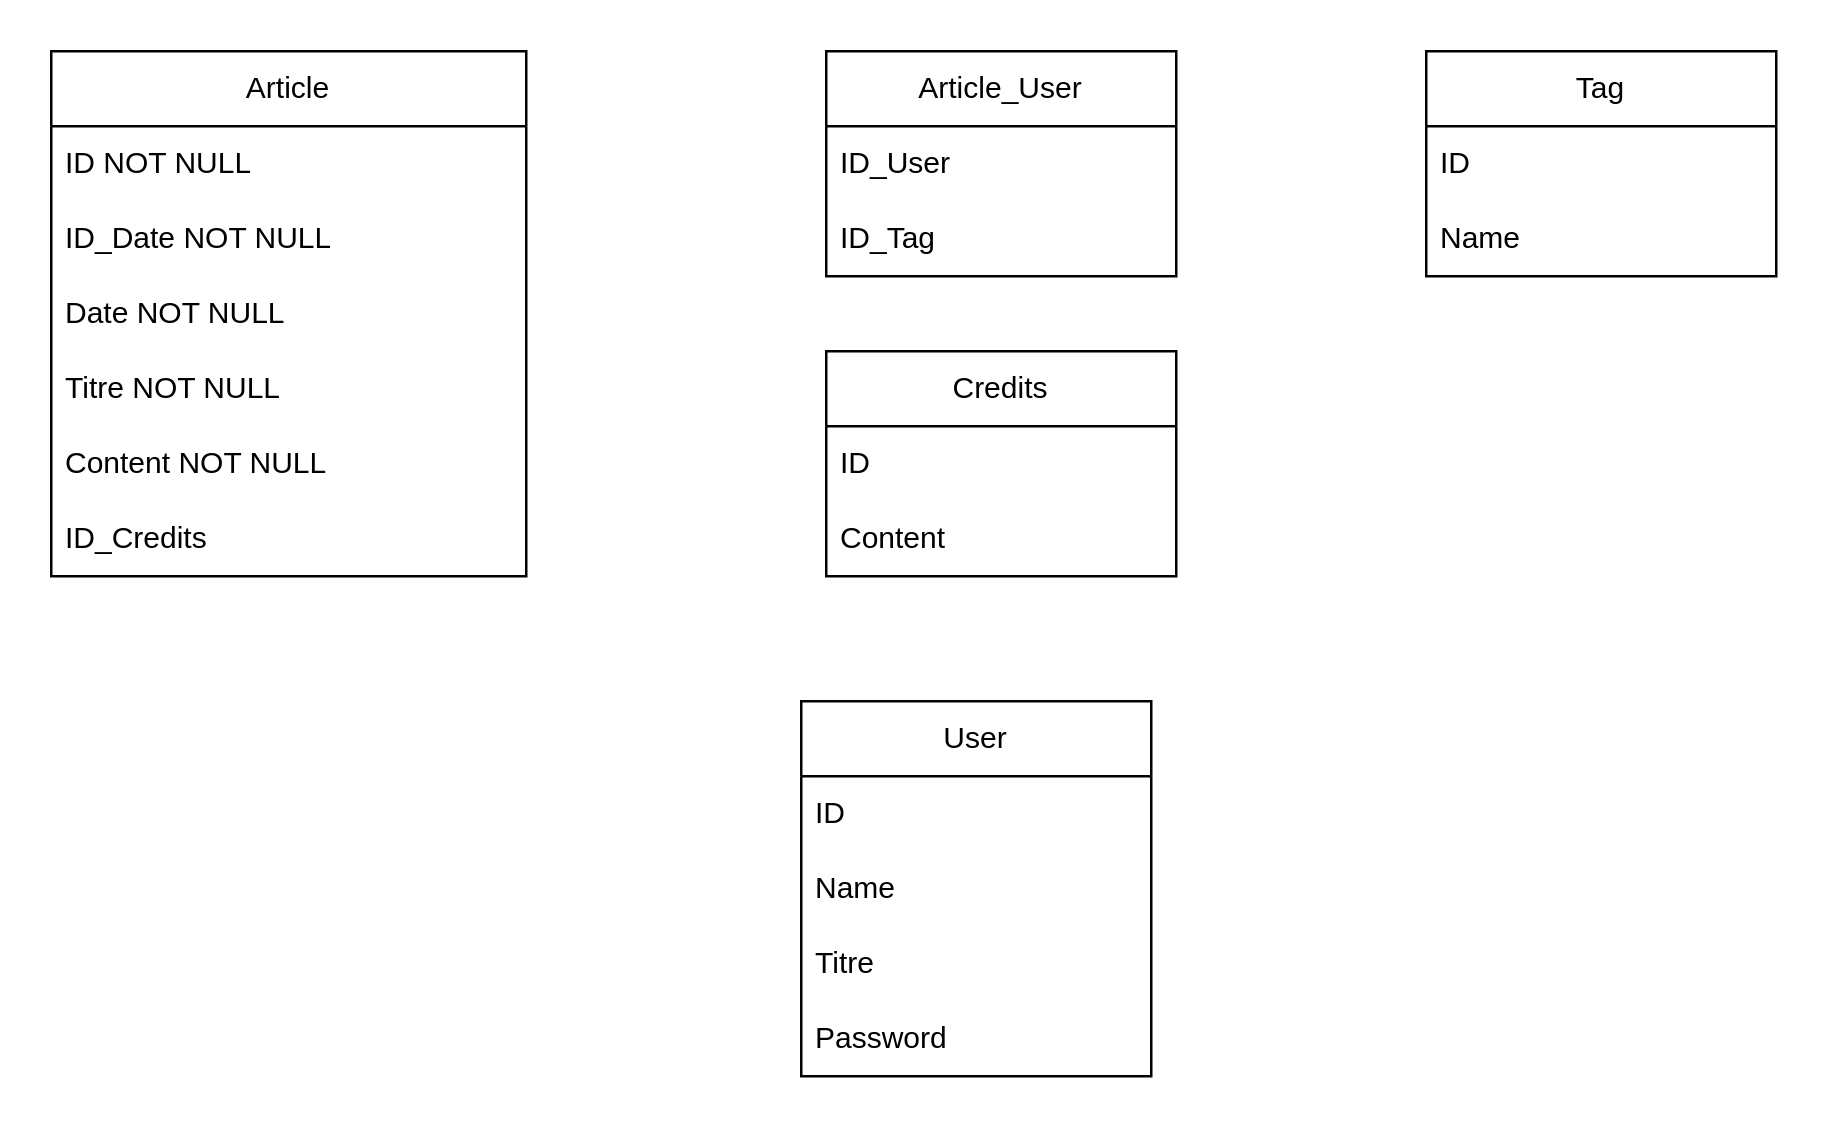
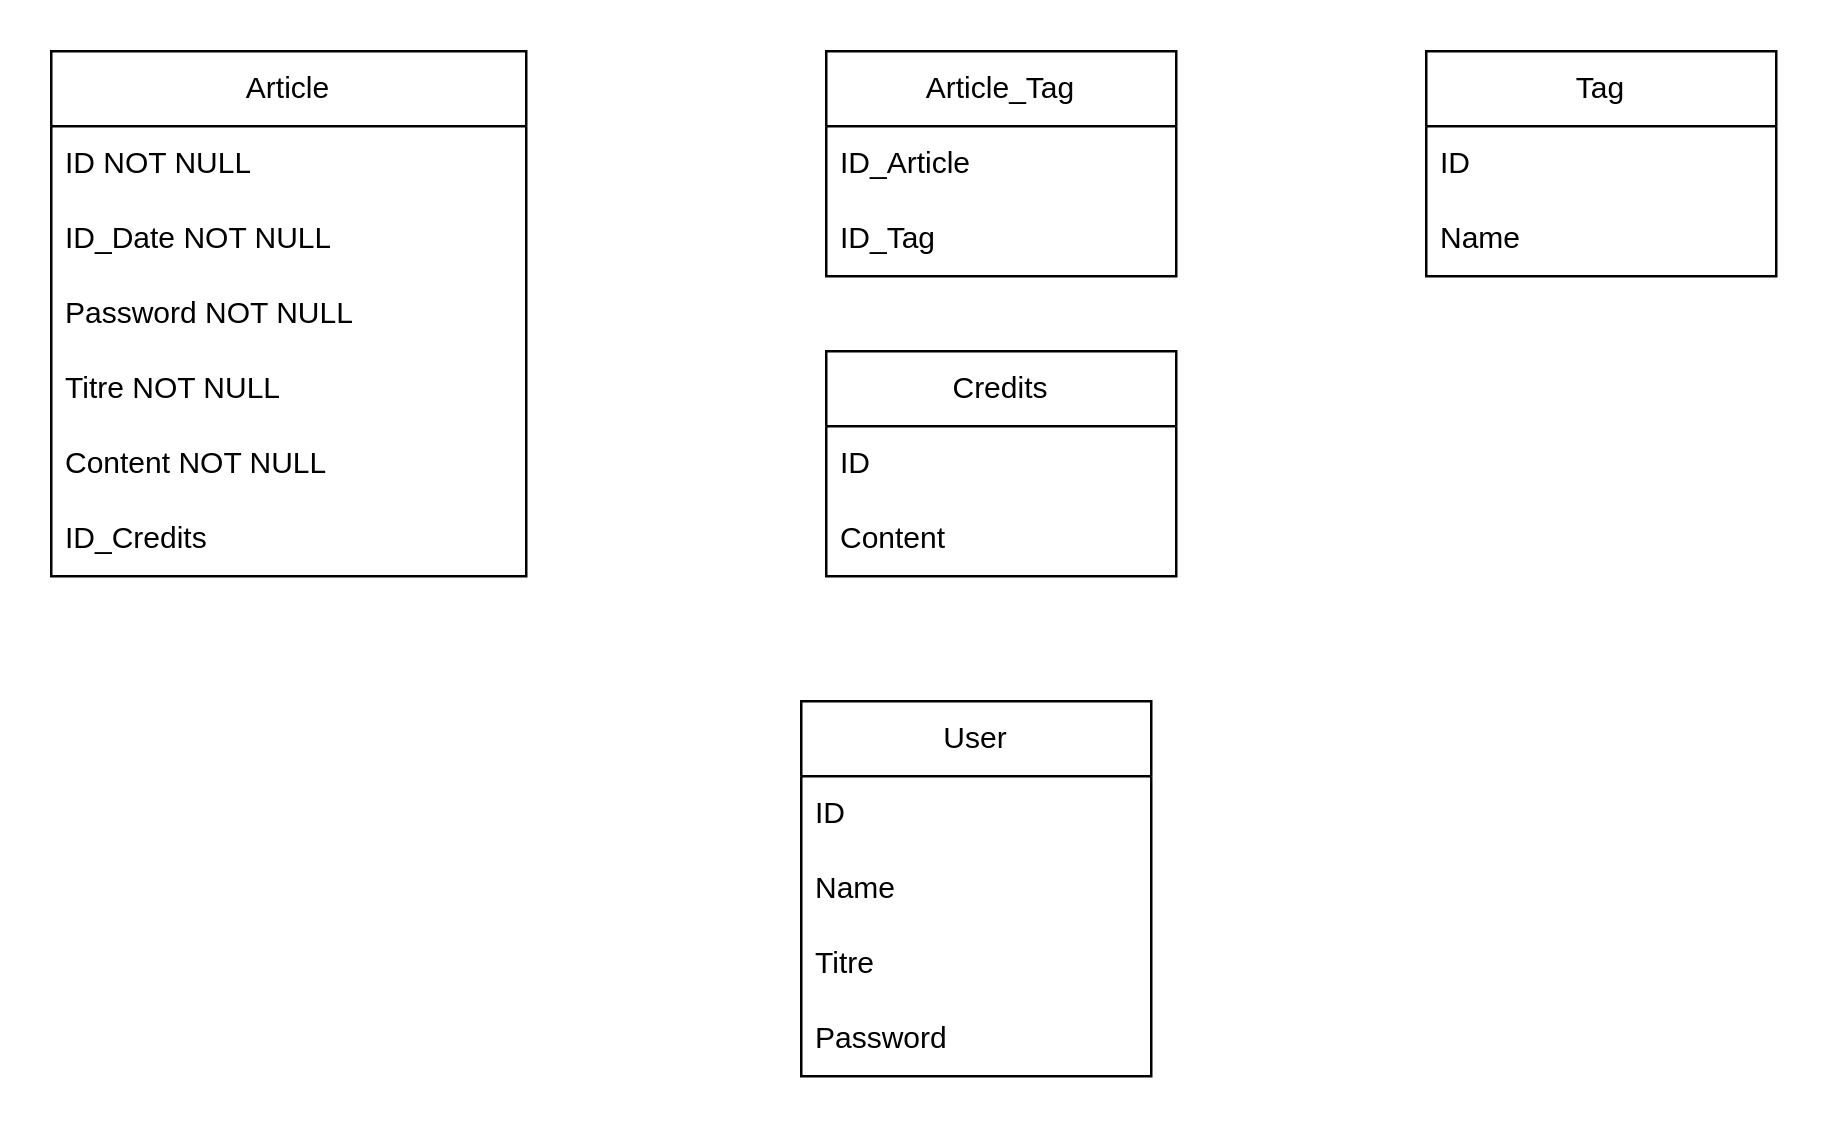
(1001, 89) -> (1001, 89)
(900, 164) -> (917, 164)
(168, 314) -> (201, 314)
